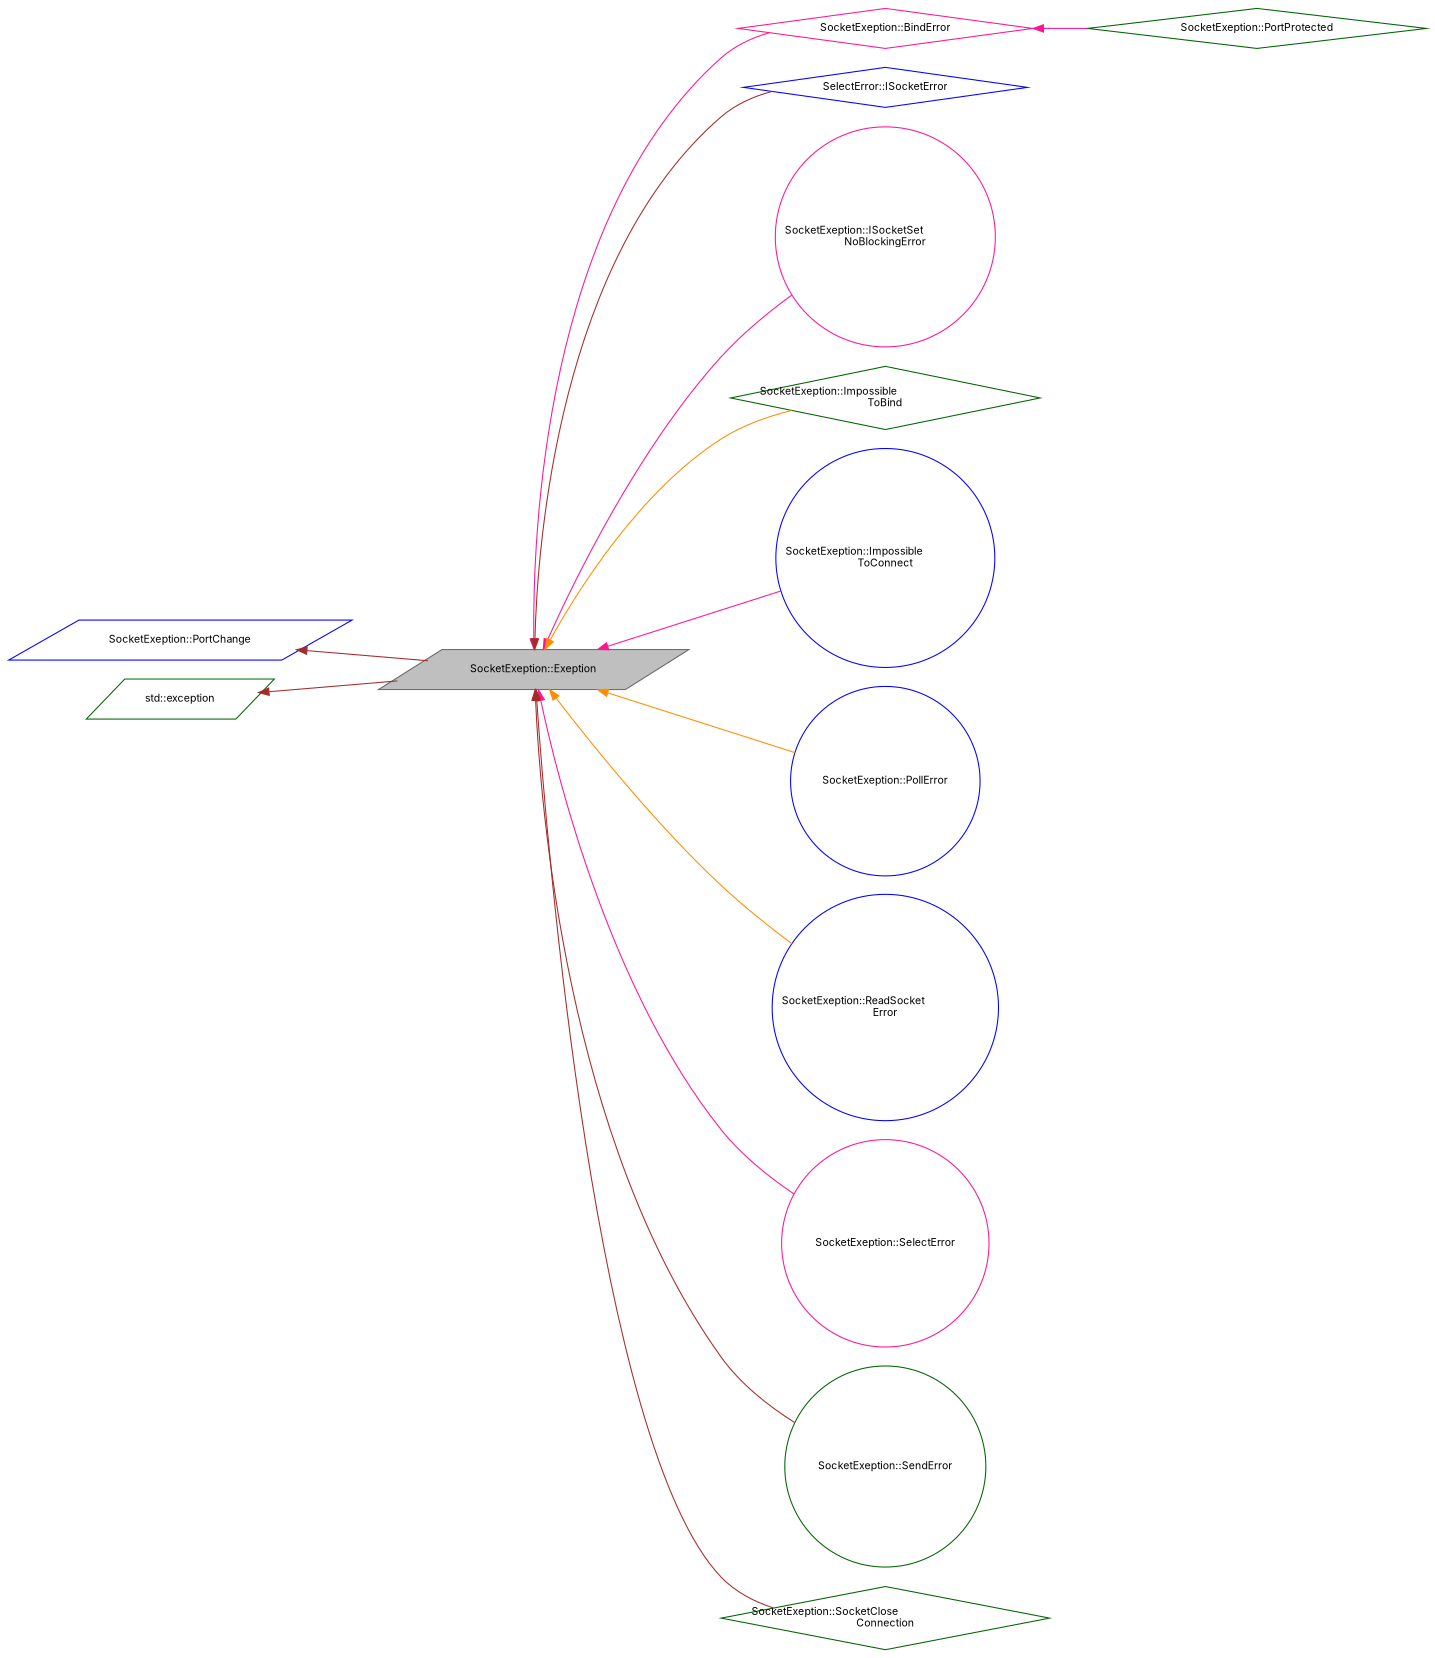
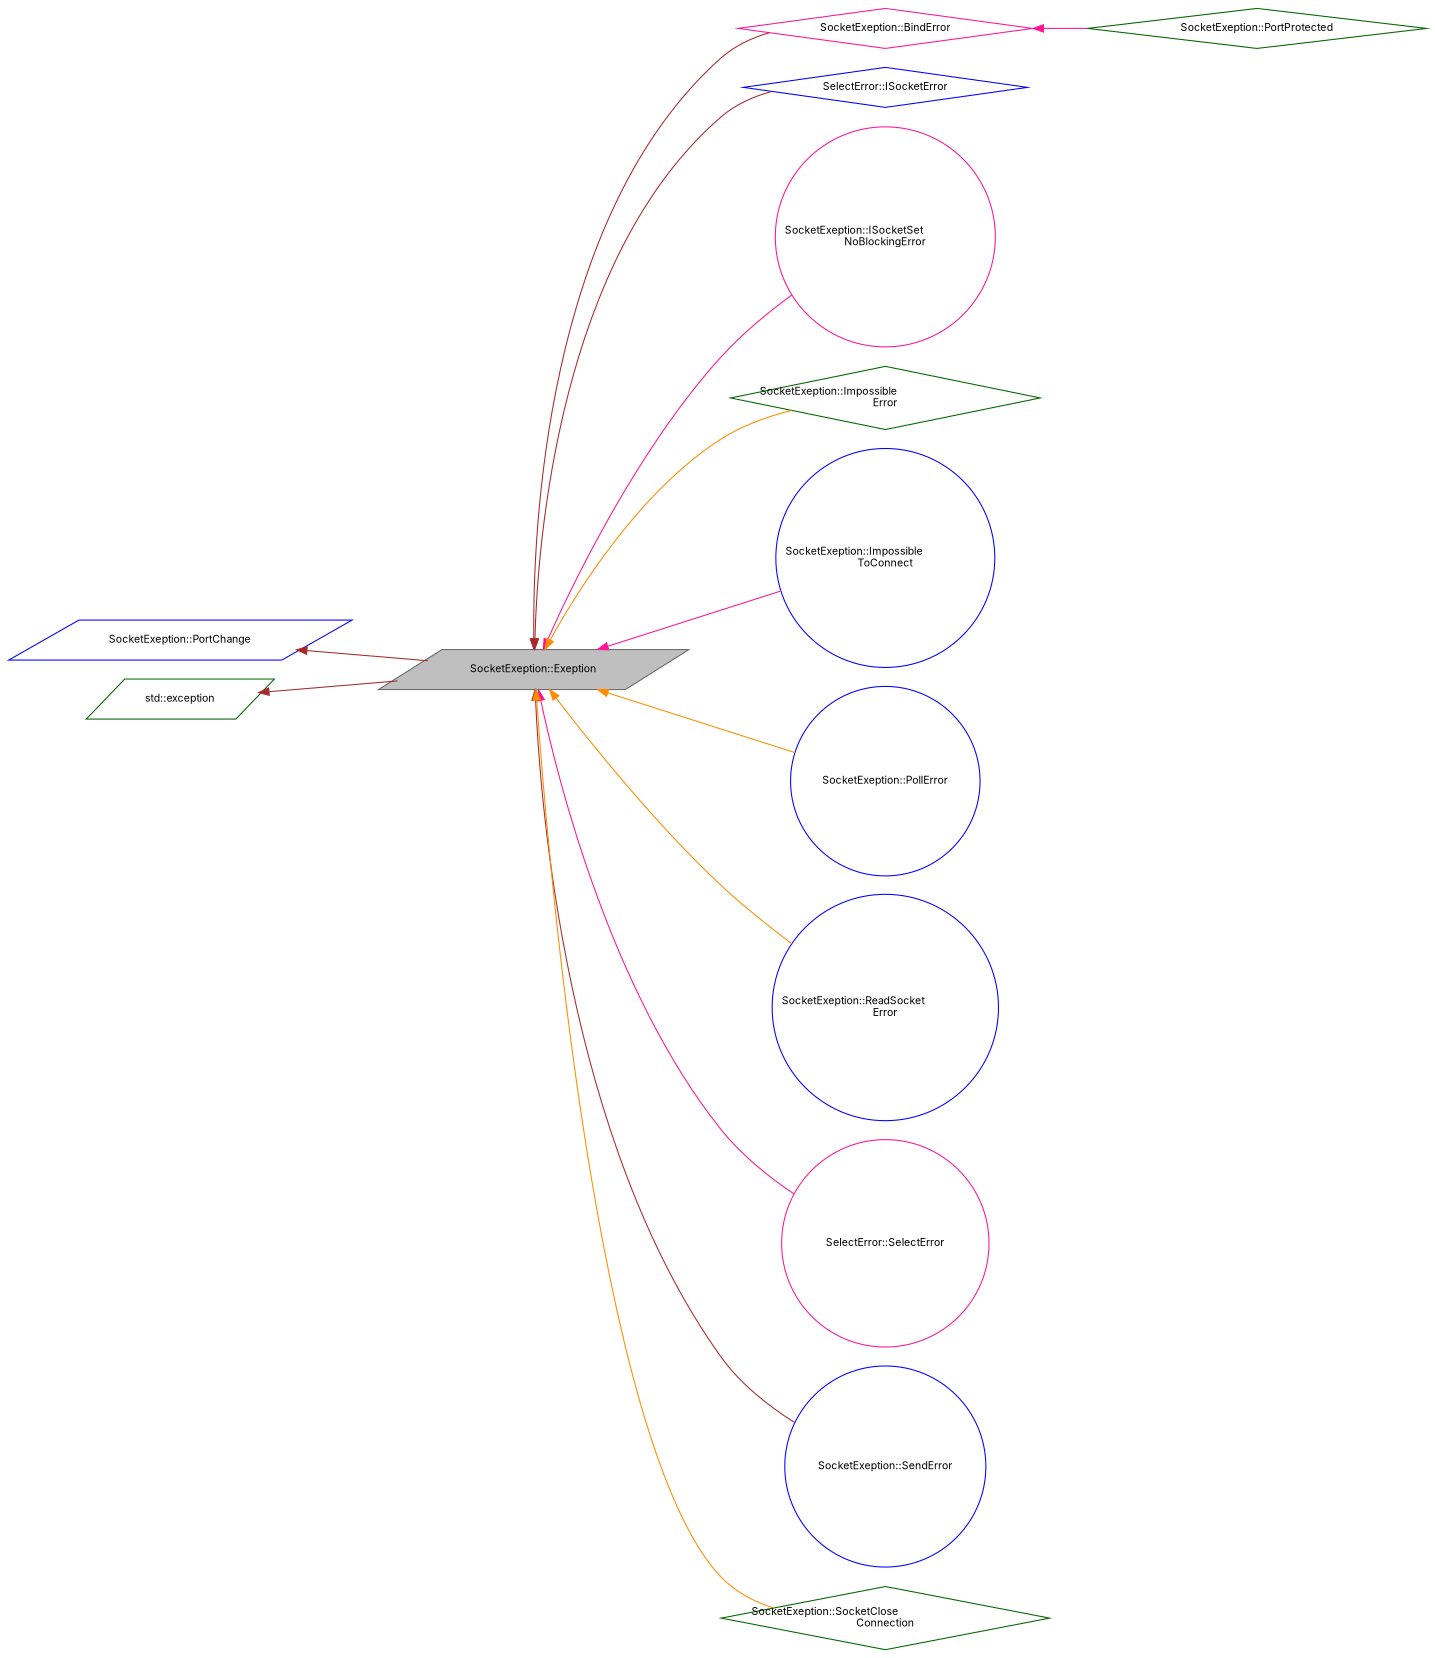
(579, 302) -> (579, 302)
(885, 398) -> (885, 398)
(592, 1180) -> (592, 1180)
(885, 1243) -> (885, 1243)
(885, 1467) -> (885, 1467)
